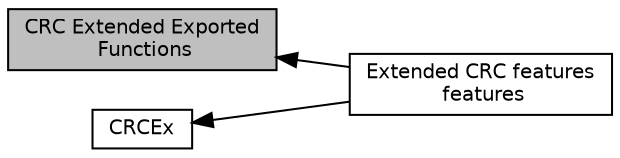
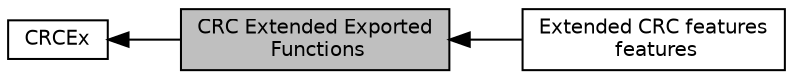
(281, 111) -> (155, 40)
